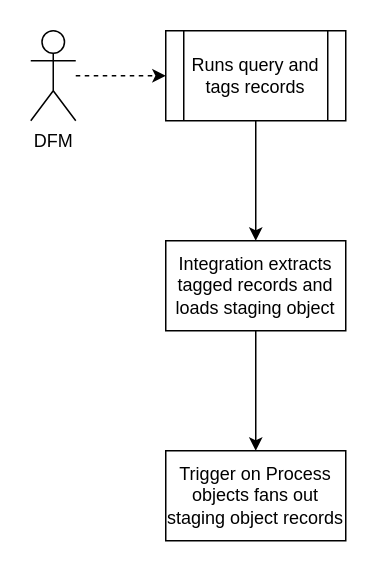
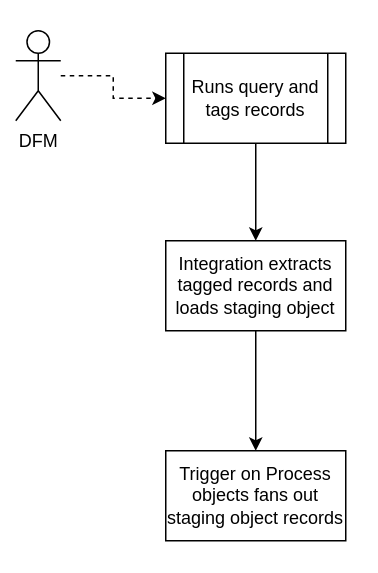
(53, 76) -> (38, 76)
(256, 76) -> (256, 98)
